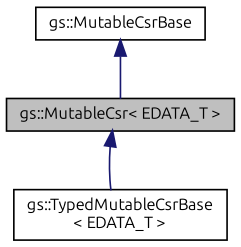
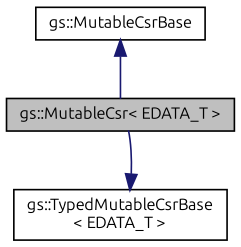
(109, 168) -> (131, 152)
